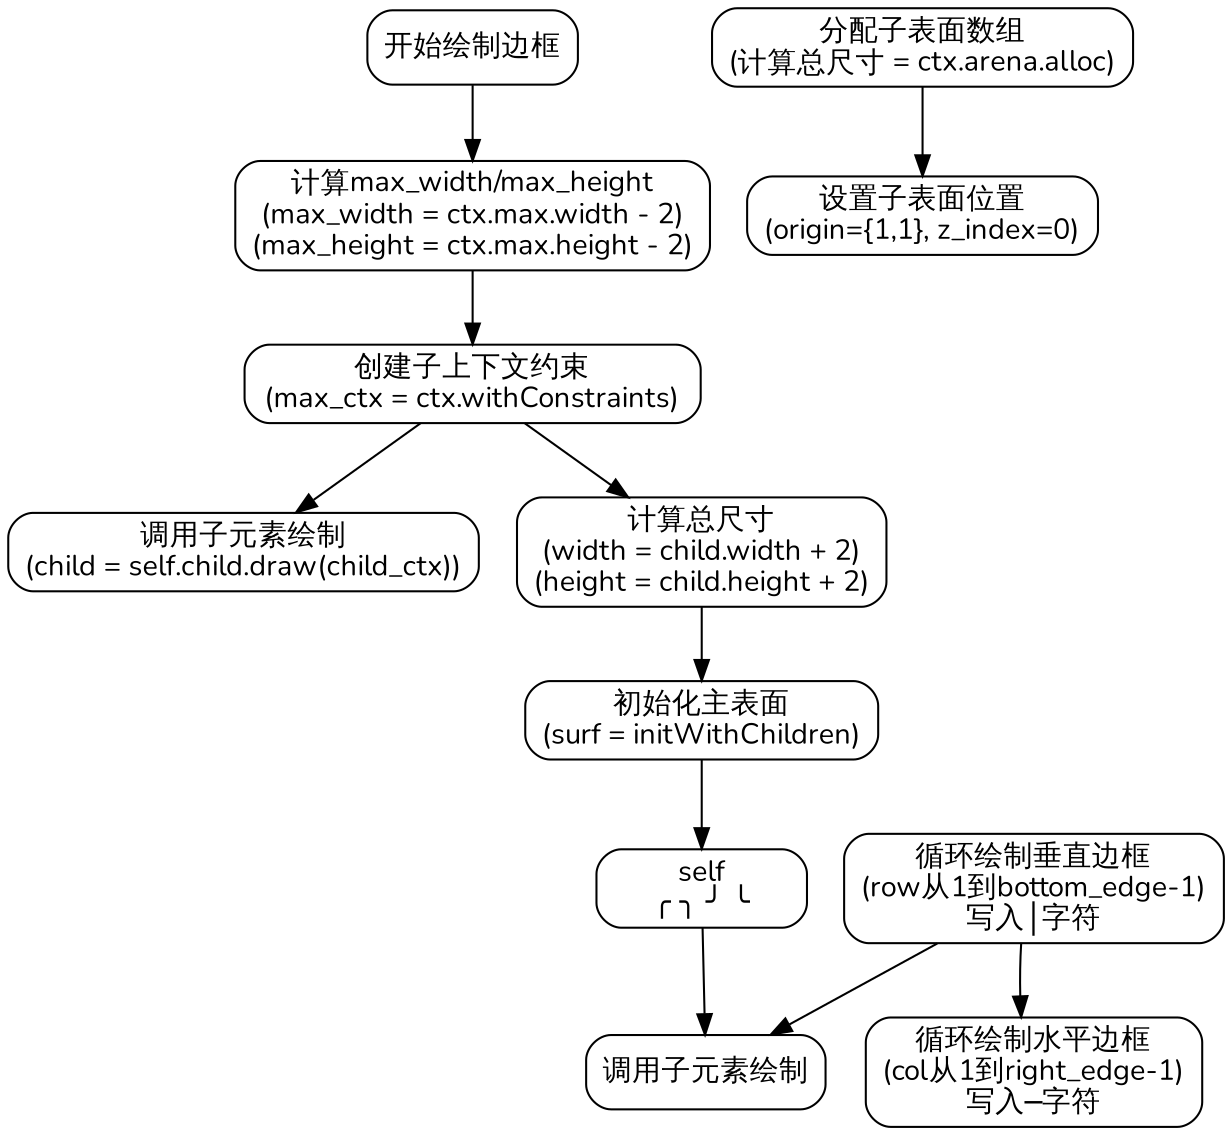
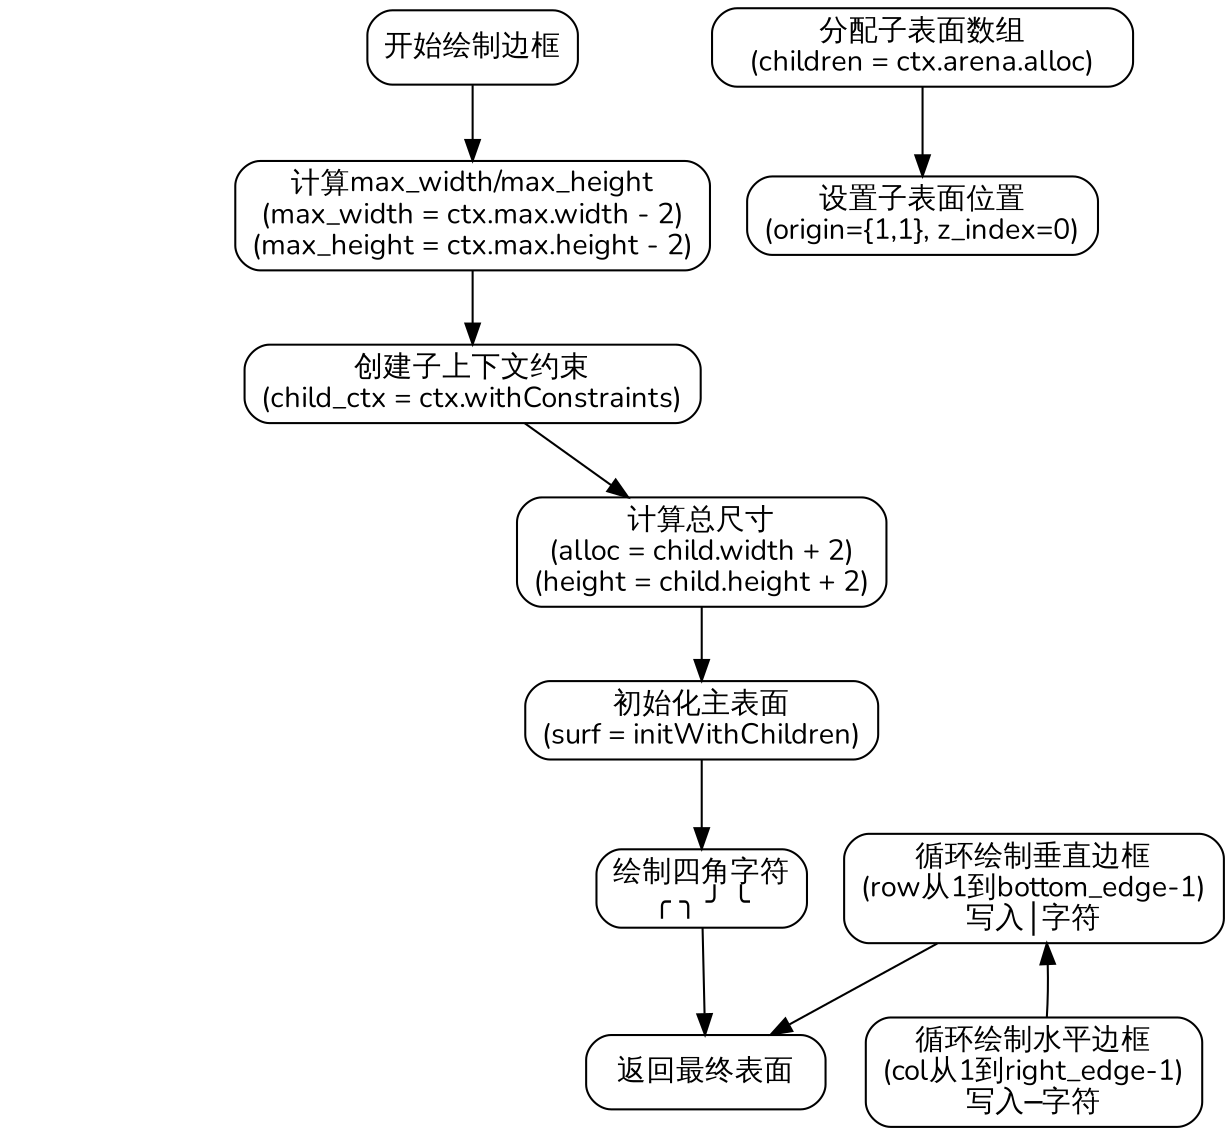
(923, 47) -> (923, 47)
(473, 384) -> (473, 384)
(244, 552) -> none
(702, 552) -> (702, 552)
(702, 889) -> (702, 889)
(1020, 970) -> (1048, 991)
(706, 1072) -> (706, 1072)
